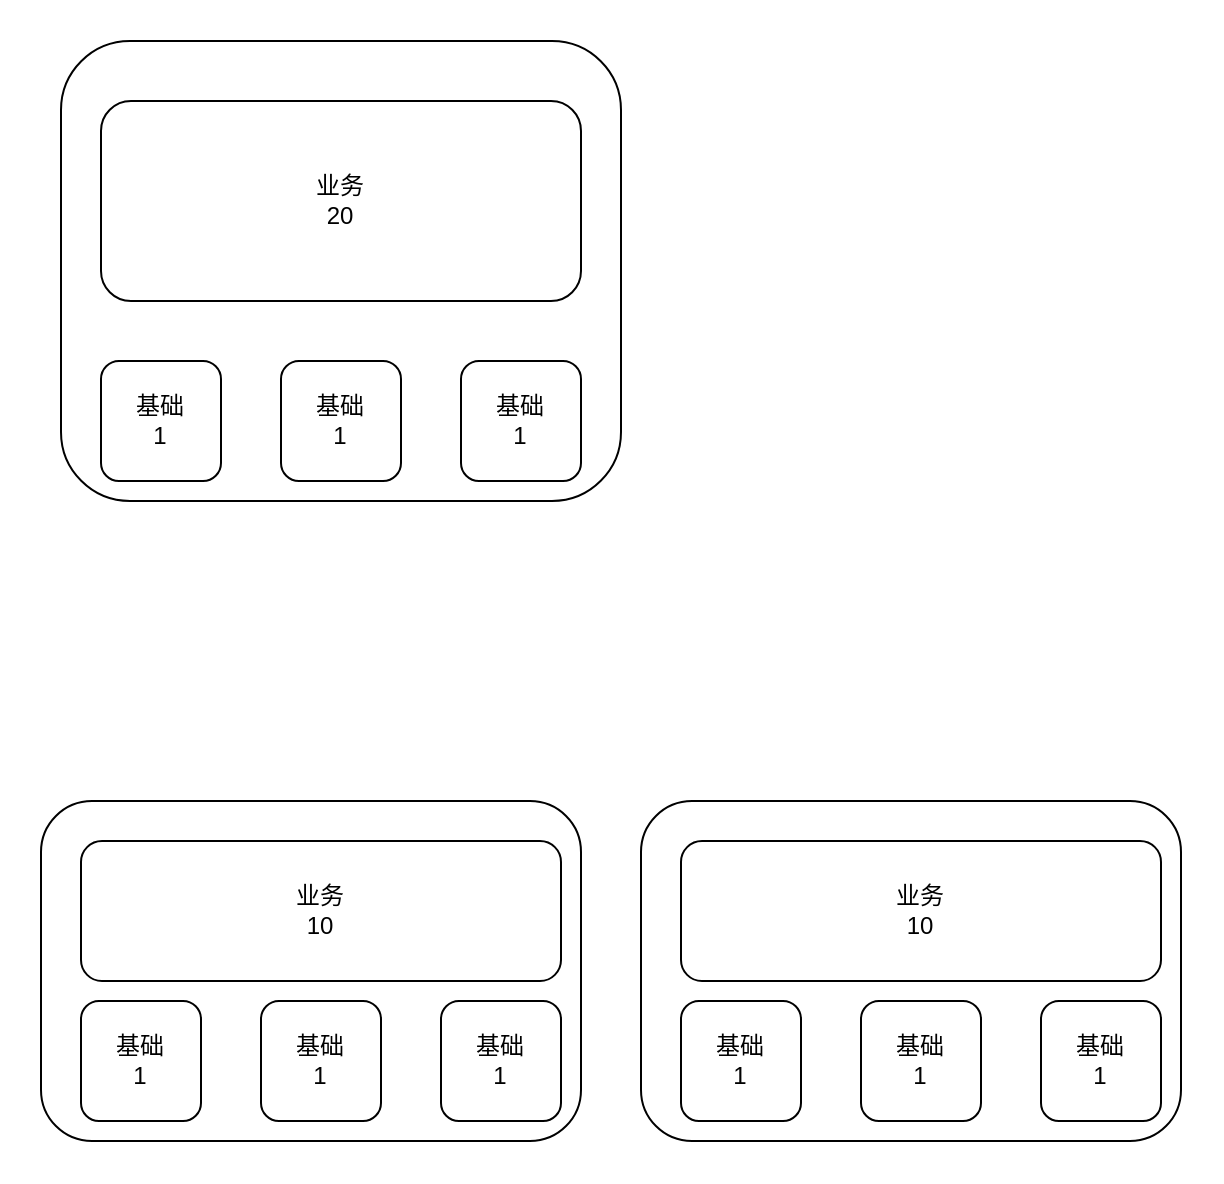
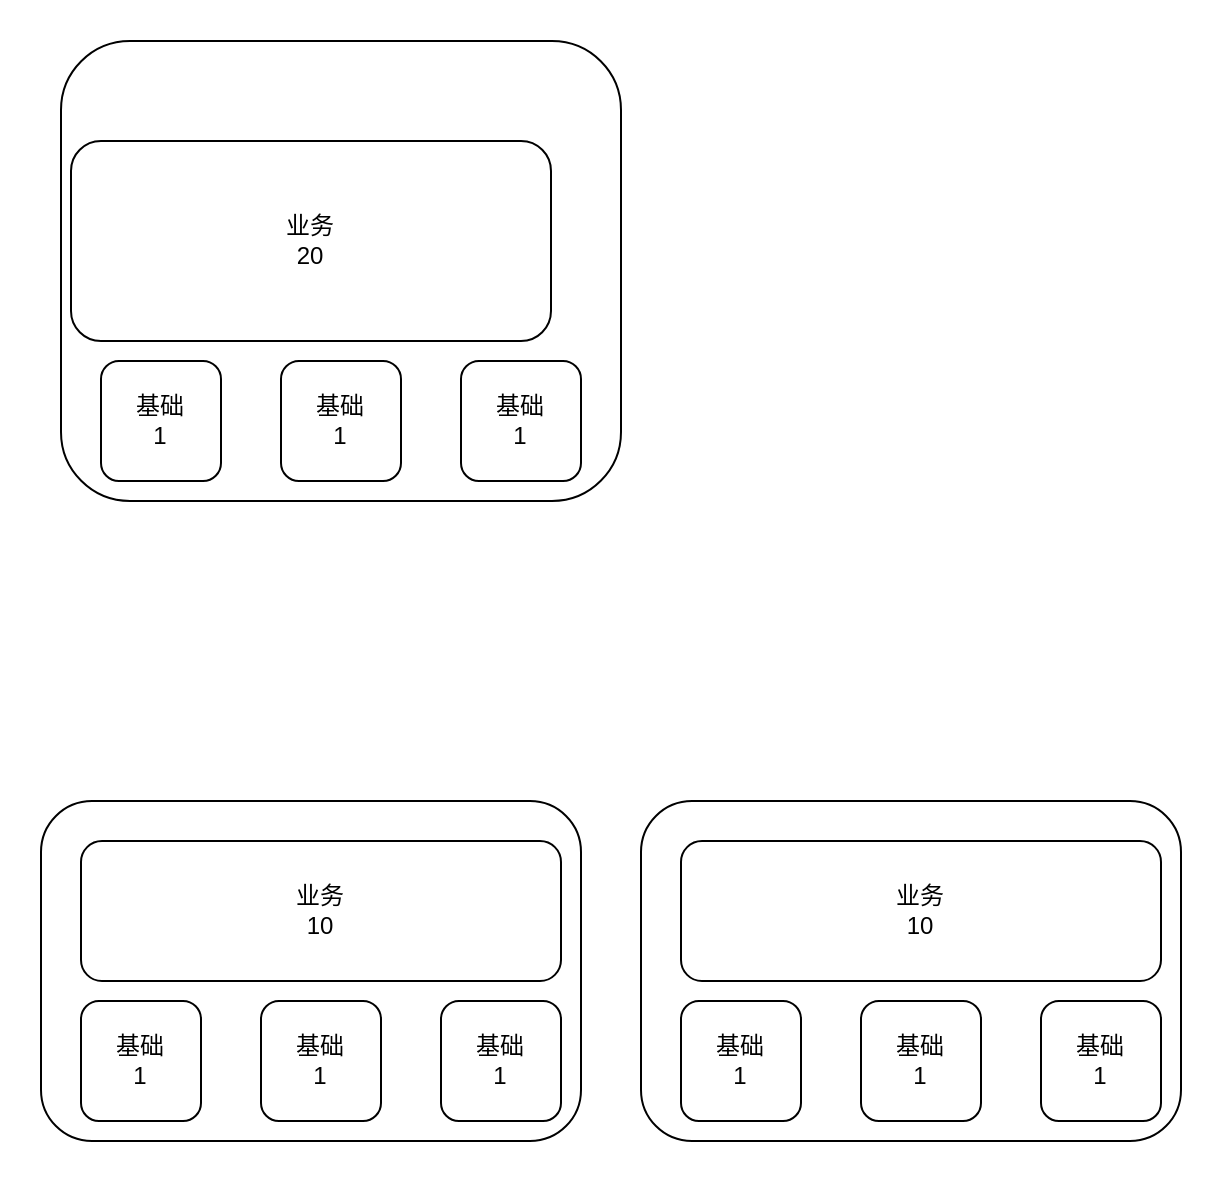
(341, 201) -> (311, 241)
